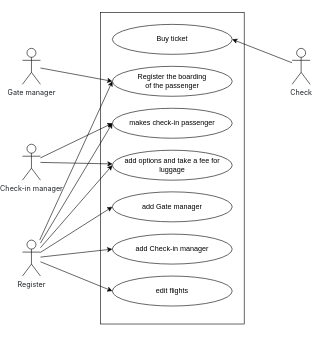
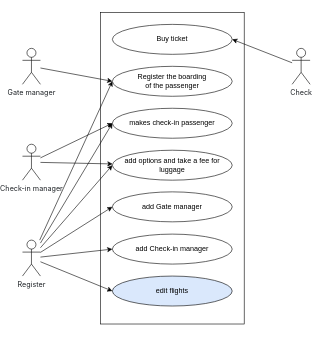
(173, 291) -> (173, 291)
